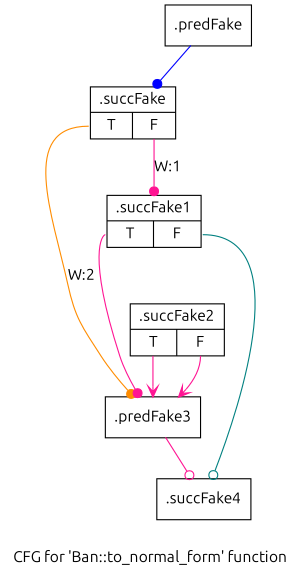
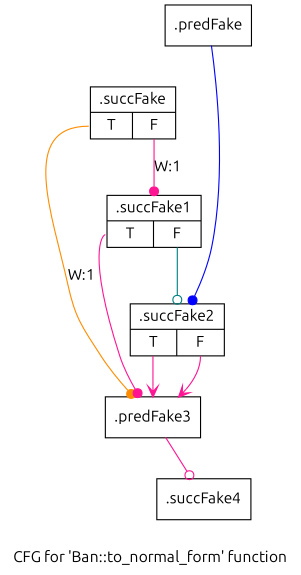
(176, 63) -> (219, 172)
(82, 276) -> (82, 276)
(251, 341) -> (177, 271)
